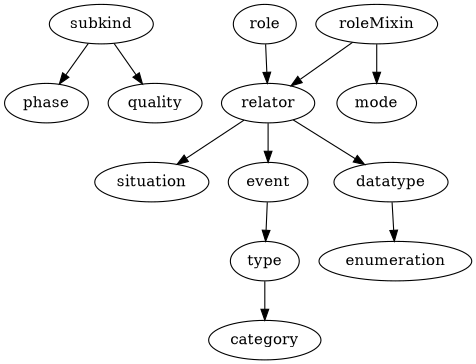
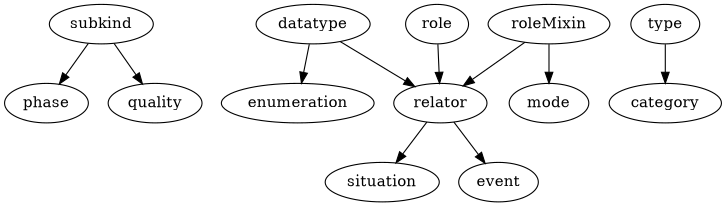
(324, 139) -> (373, 61)
(267, 216) -> none
